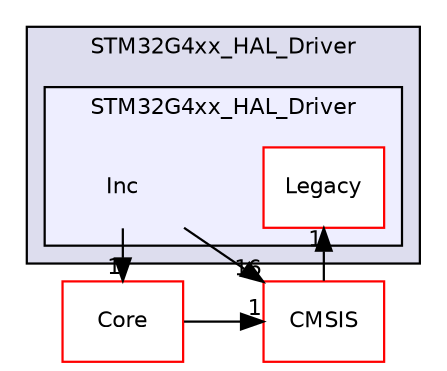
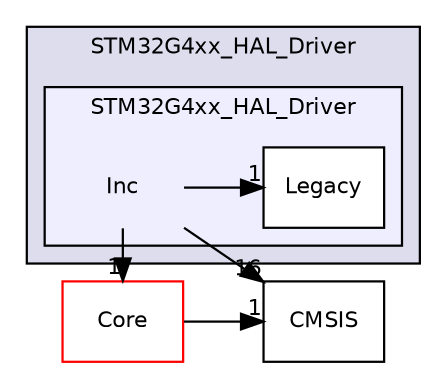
(324, 188) -> (324, 188)
(324, 266) -> (212, 188)
(324, 322) -> (324, 322)
